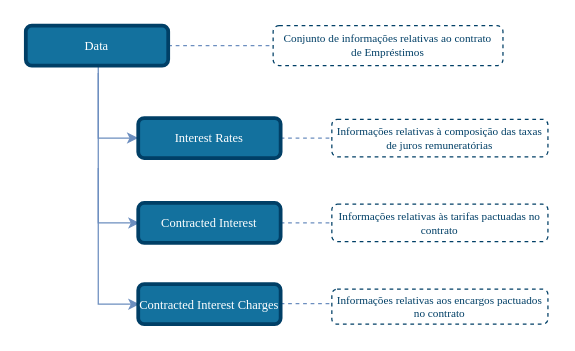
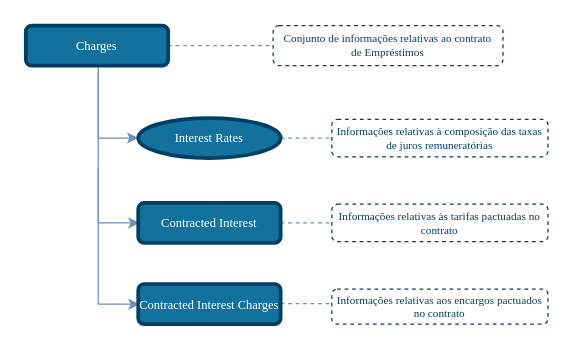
(97, 46) -> (97, 46)
(209, 138) -> (209, 138)
